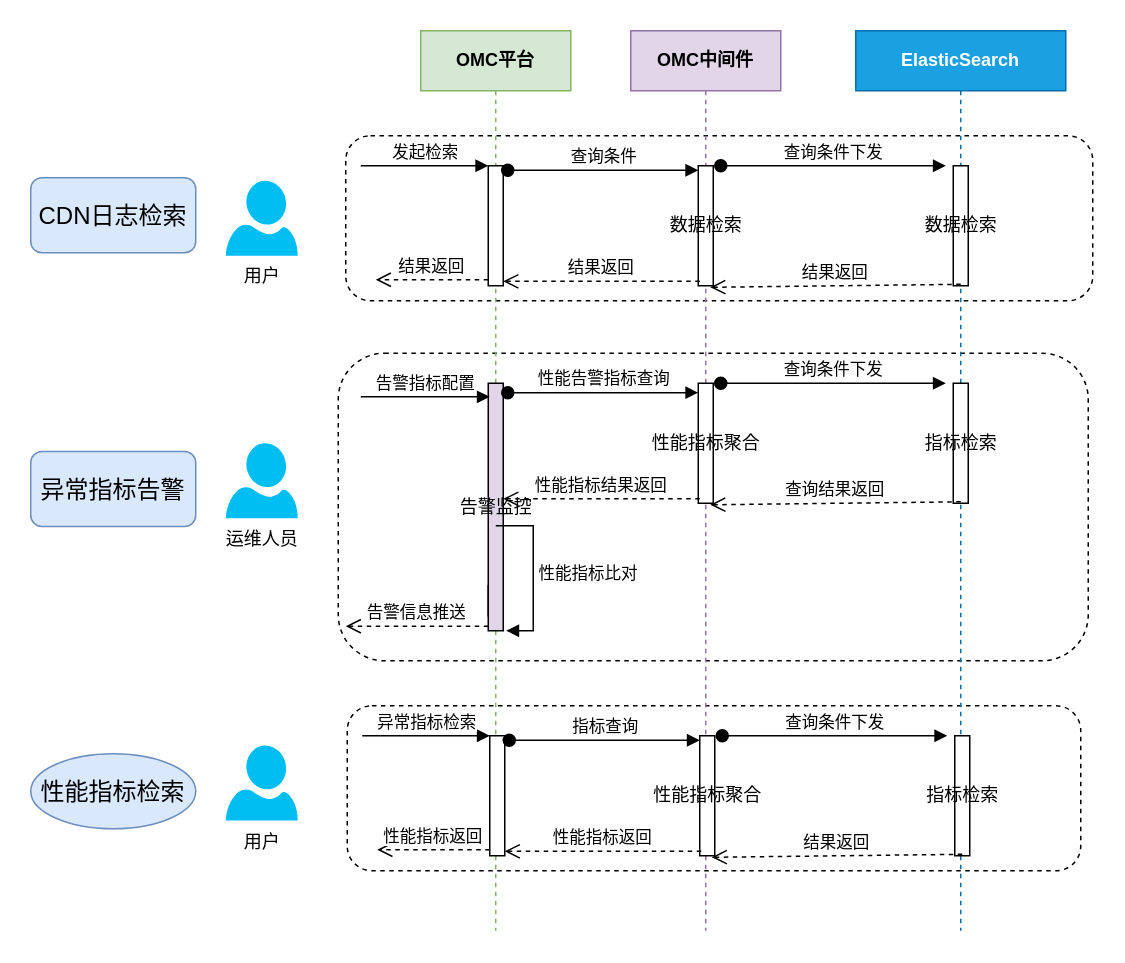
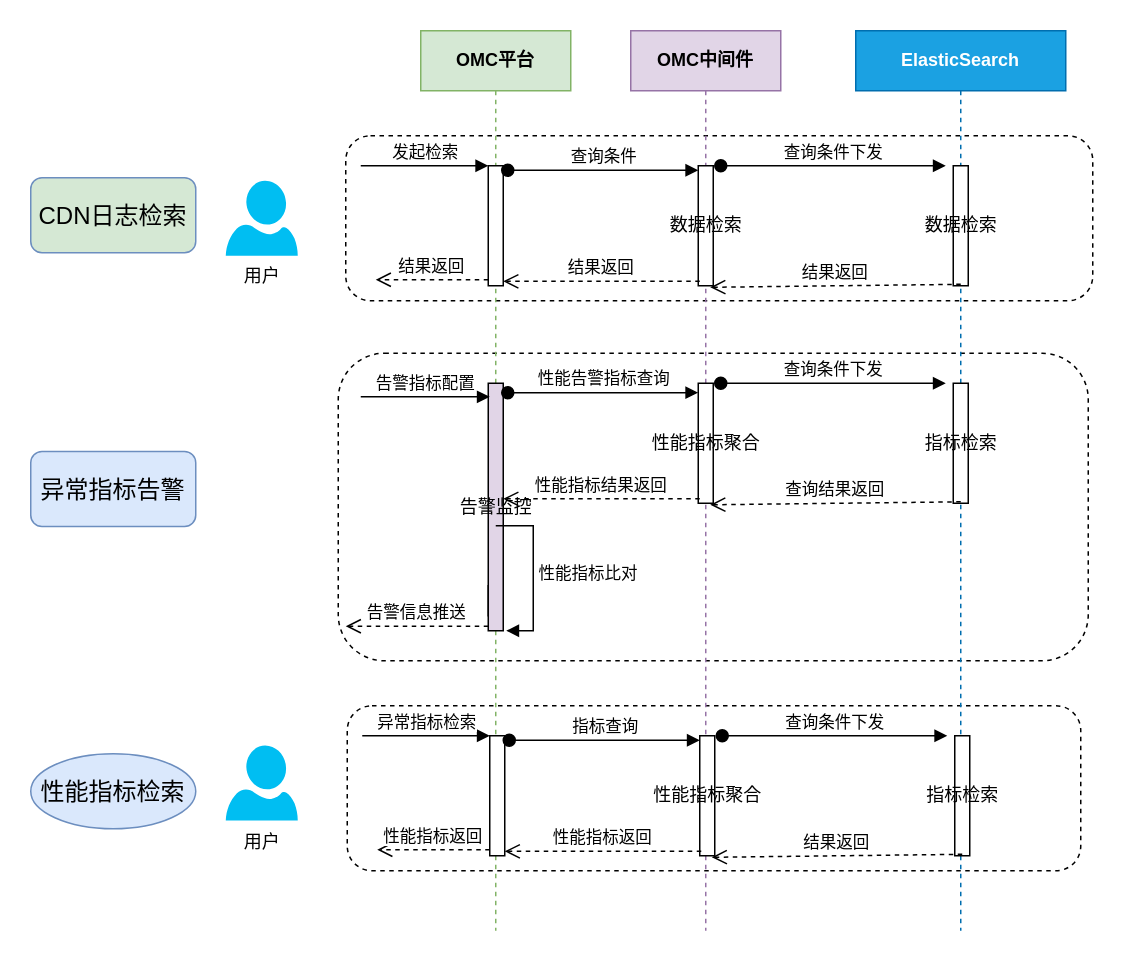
(113, 215) -> (113, 215)
(262, 481) -> none
